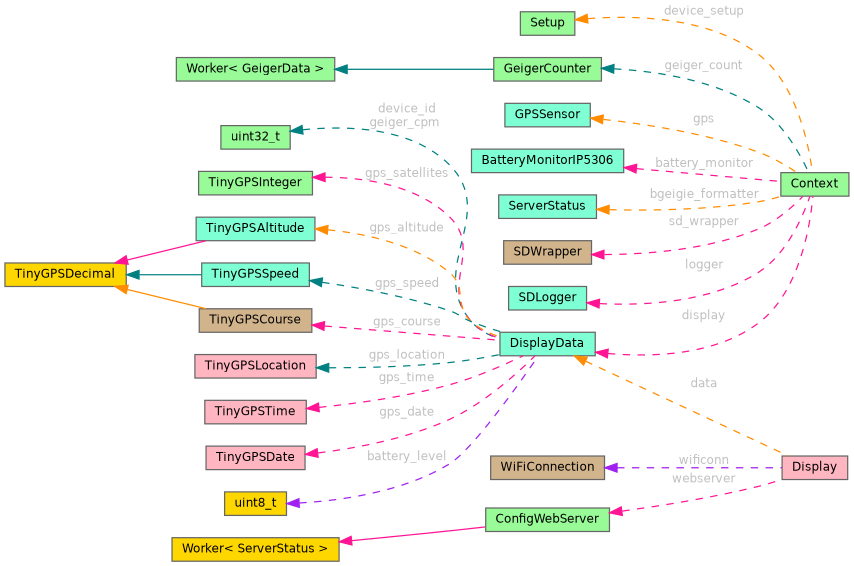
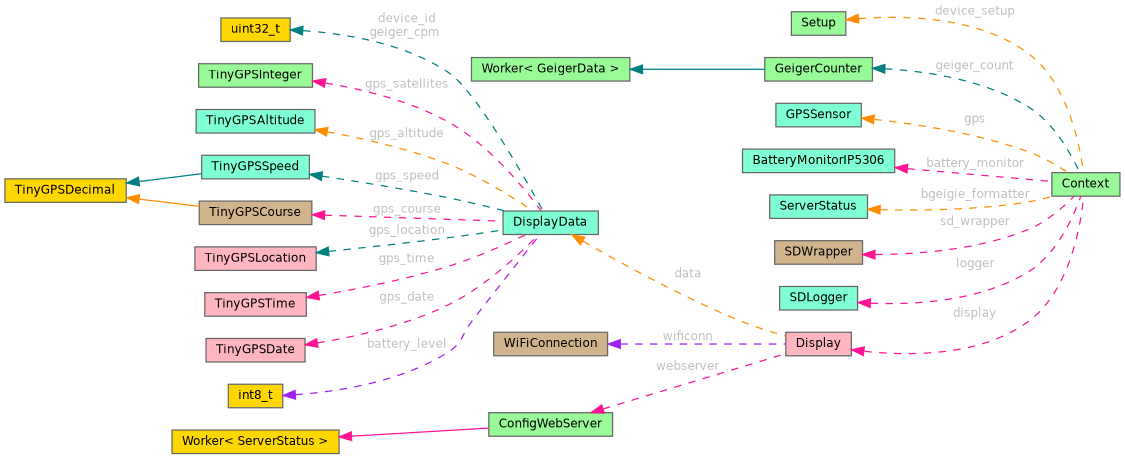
(256, 137) -> (256, 30)
(167, 250) -> none
(752, 327) -> (1016, 329)
(256, 504) -> (256, 396)
